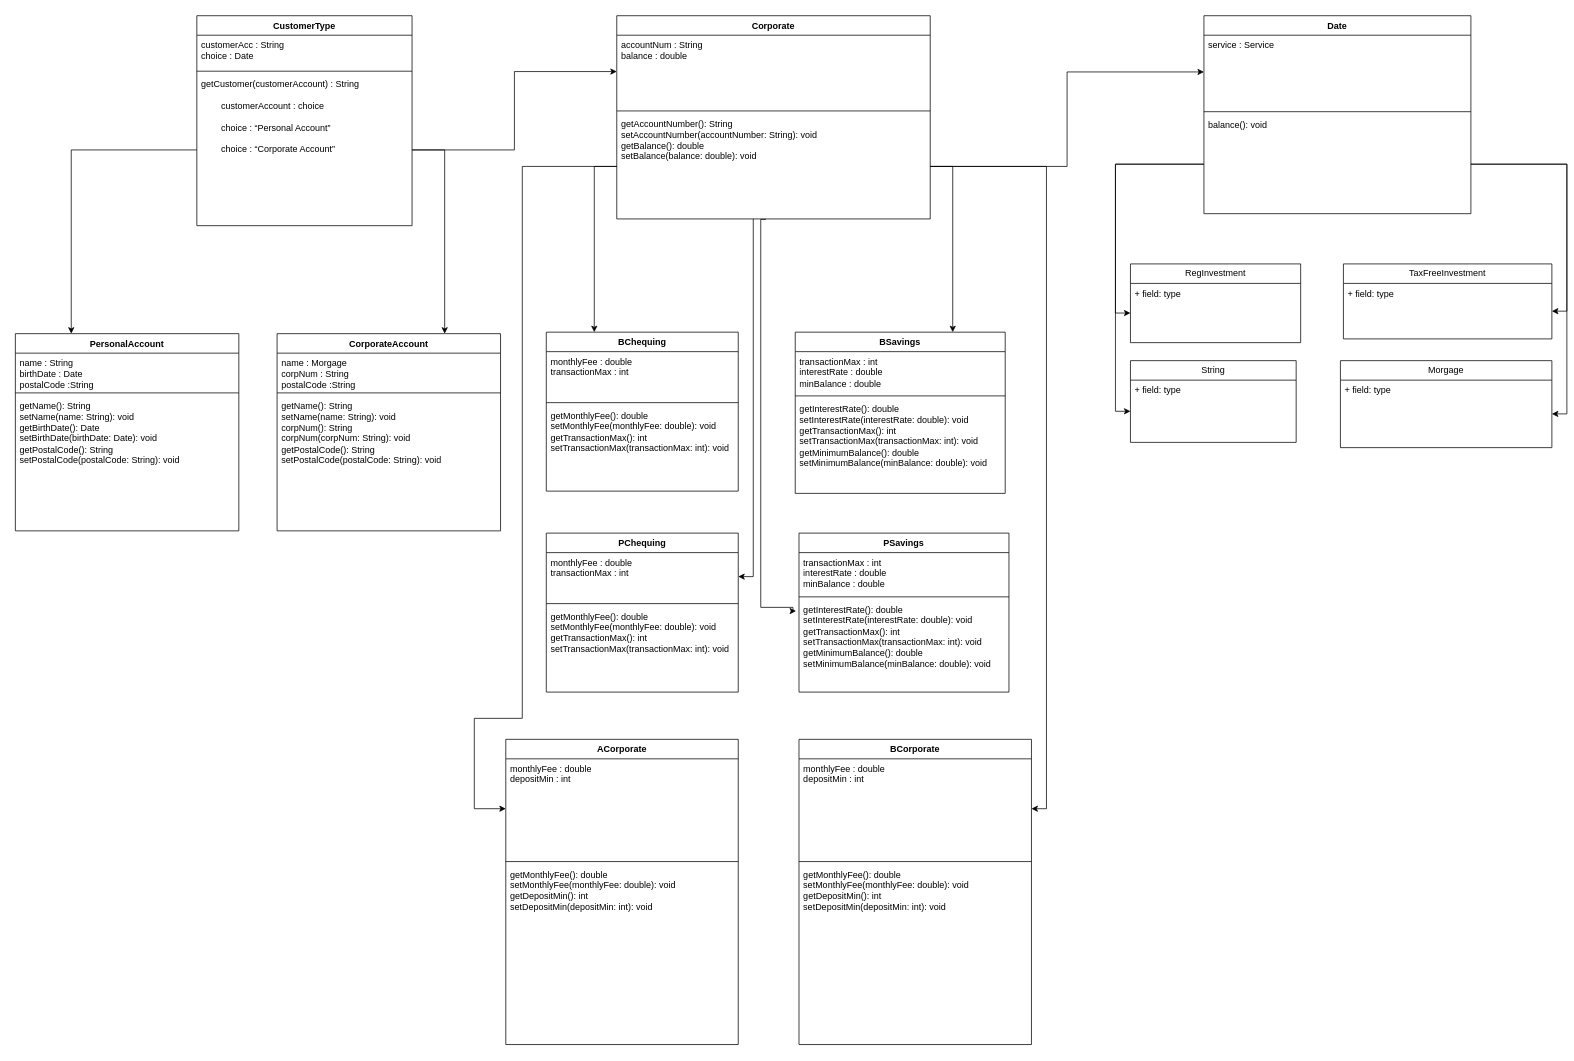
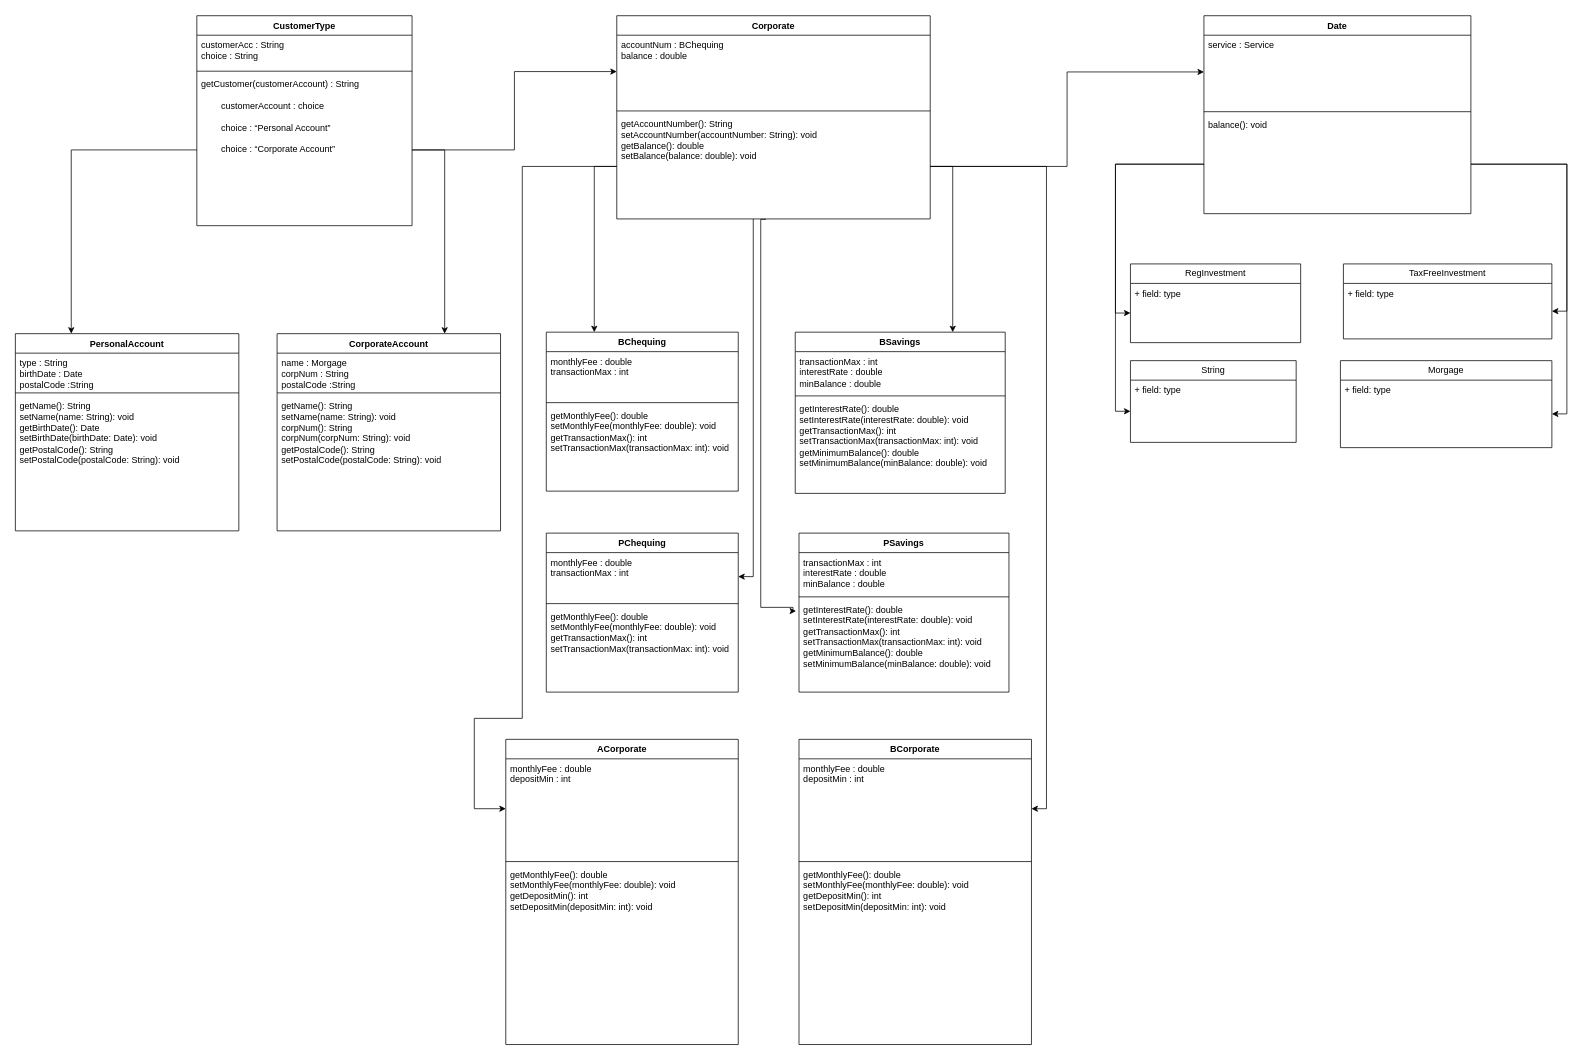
(247, 51) -> (247, 51)
(665, 51) -> (672, 51)
(61, 374) -> (61, 374)
